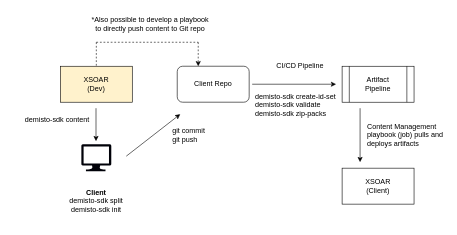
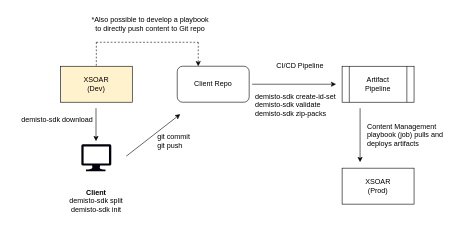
(57, 120) -> (57, 120)
(195, 135) -> (180, 141)
(378, 186) -> (378, 186)
